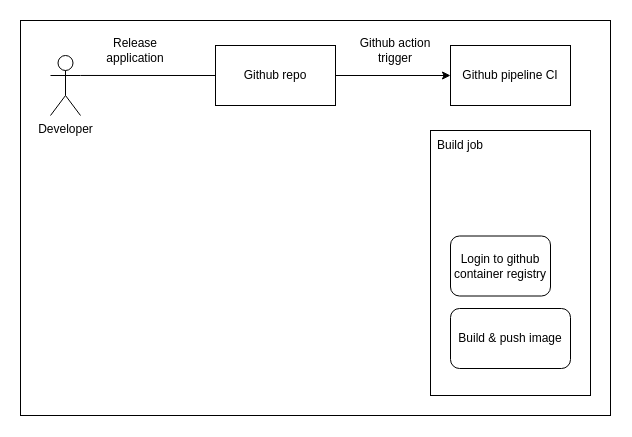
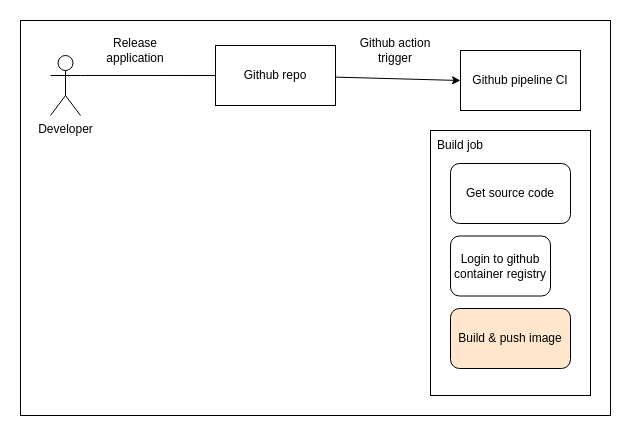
(511, 76) -> (521, 81)
none -> (511, 194)
(511, 339) -> (511, 339)
